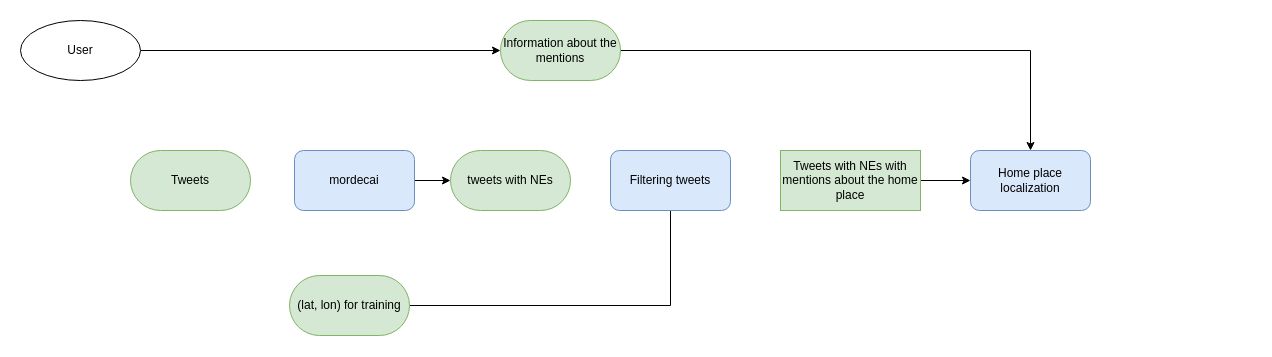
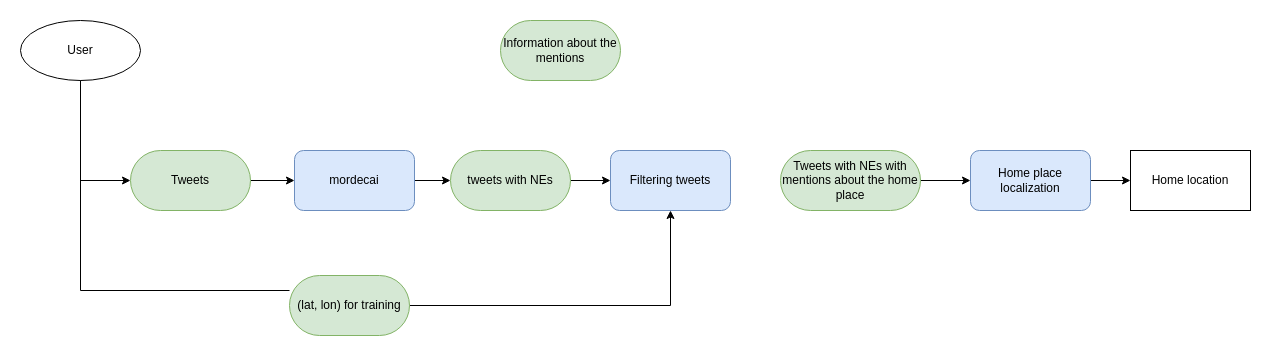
(317, 51) -> none
(872, 51) -> none
none -> (103, 181)
none -> (269, 181)
none -> (587, 181)
(851, 181) -> (851, 181)
none -> (1107, 181)
none -> (1191, 181)
(671, 216) -> (671, 218)
none -> (131, 291)
